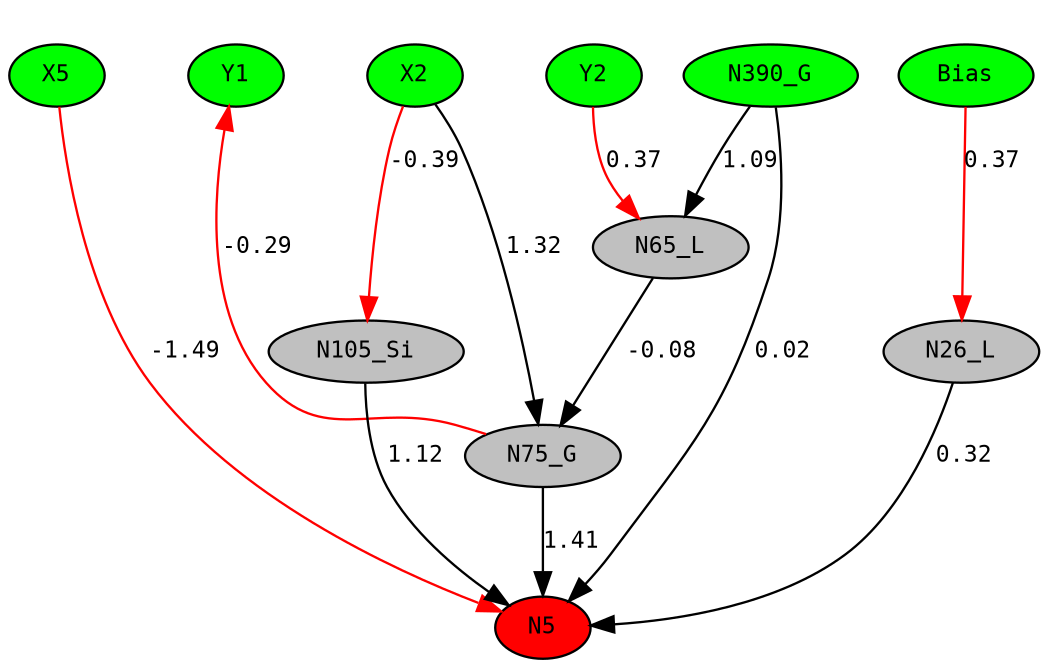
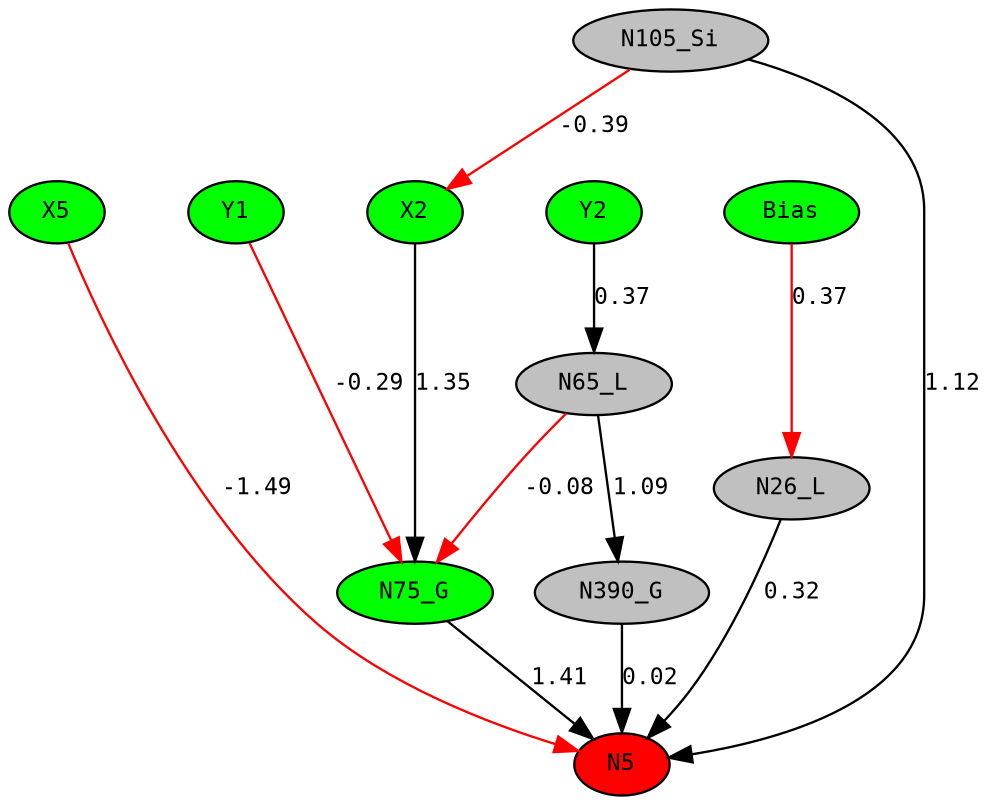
(771, 76) -> (622, 593)
(721, 150) -> (606, 477)
(599, 157) -> (594, 286)
(380, 200) -> (548, 123)
(535, 247) -> (444, 384)
(613, 342) -> (507, 477)
(257, 370) -> (320, 392)
(543, 456) -> (415, 593)
